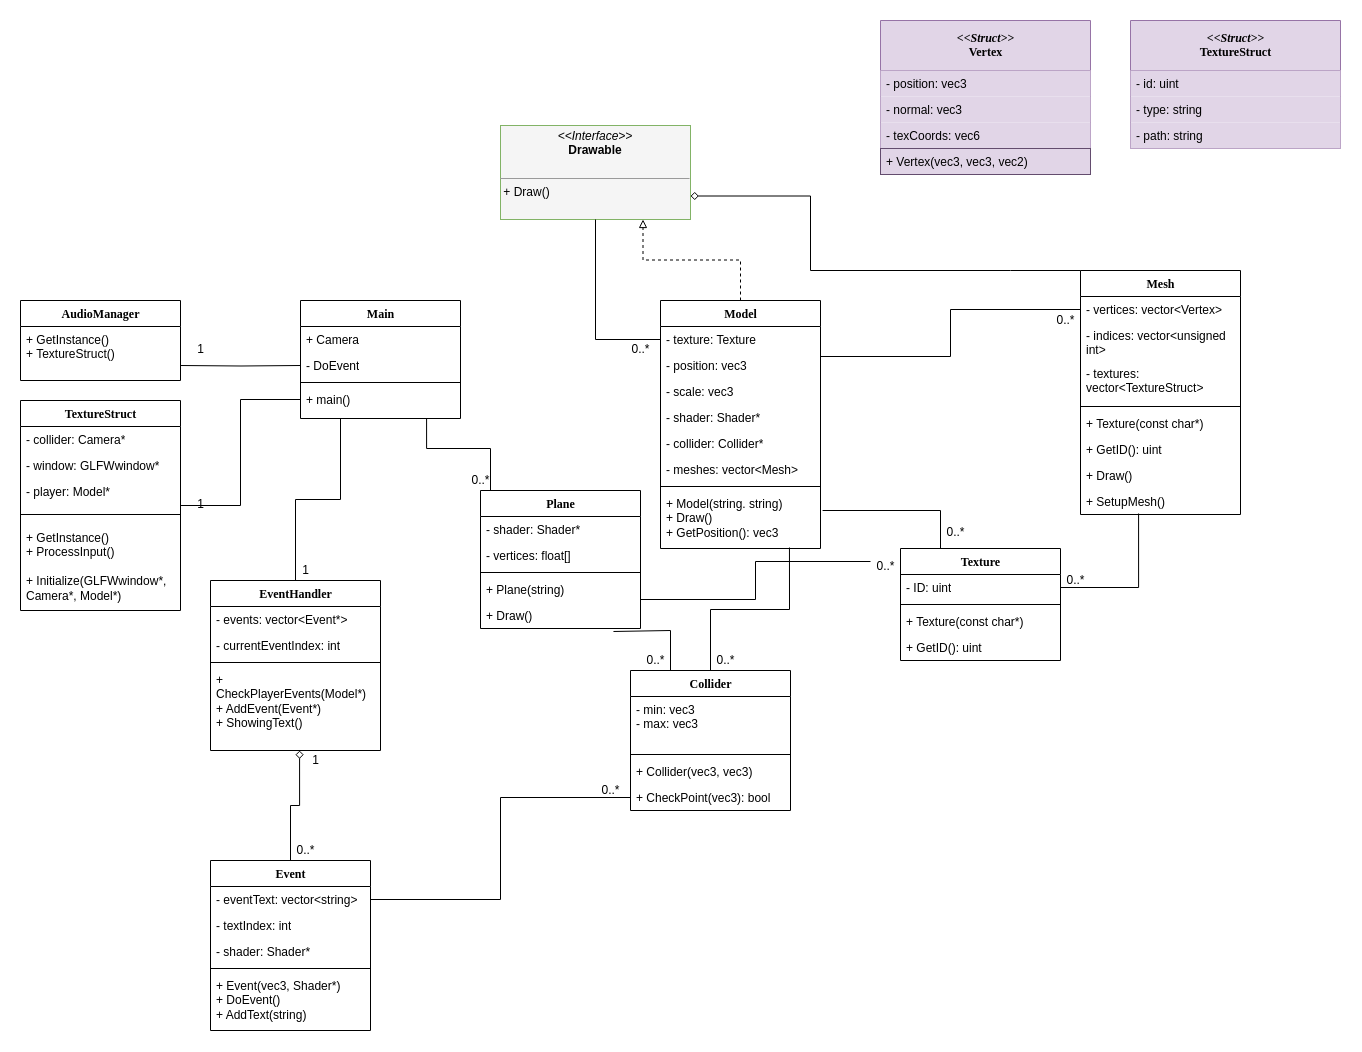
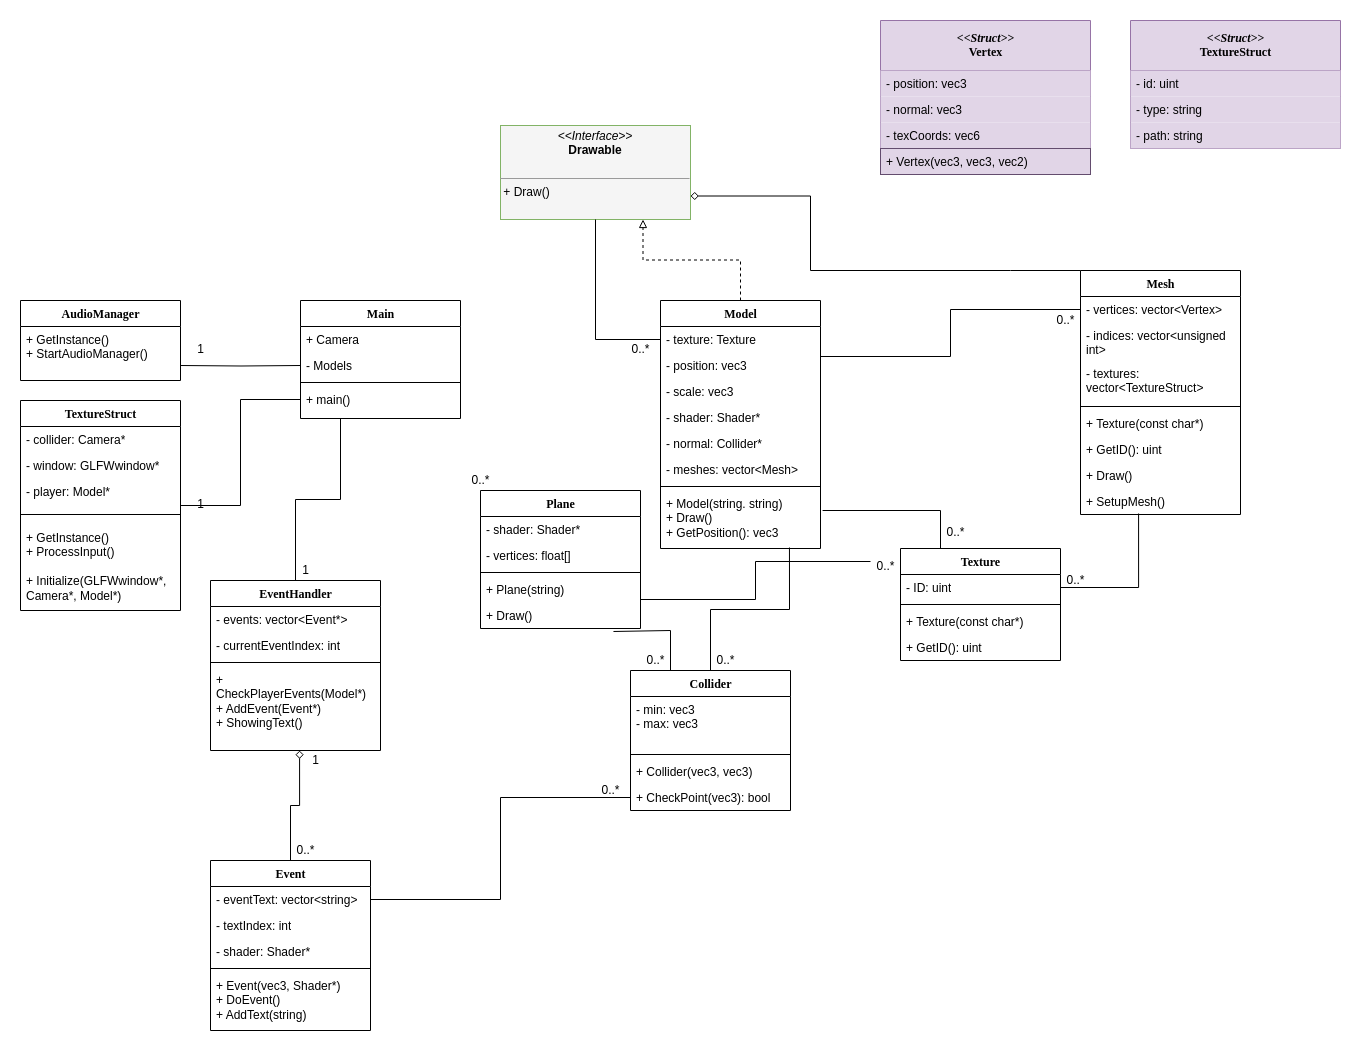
(82, 348) -> (94, 348)
(335, 367) -> (330, 367)
(723, 445) -> (719, 445)
(463, 449) -> none
